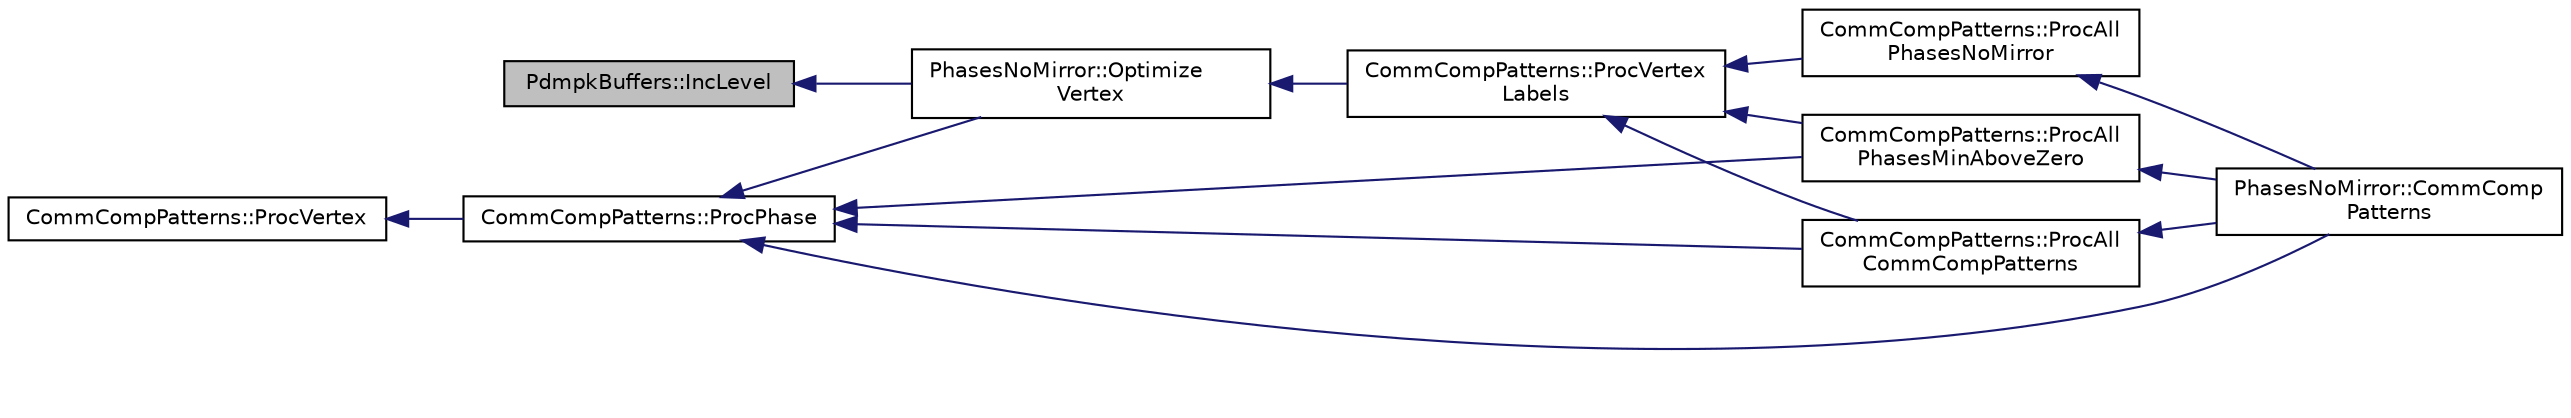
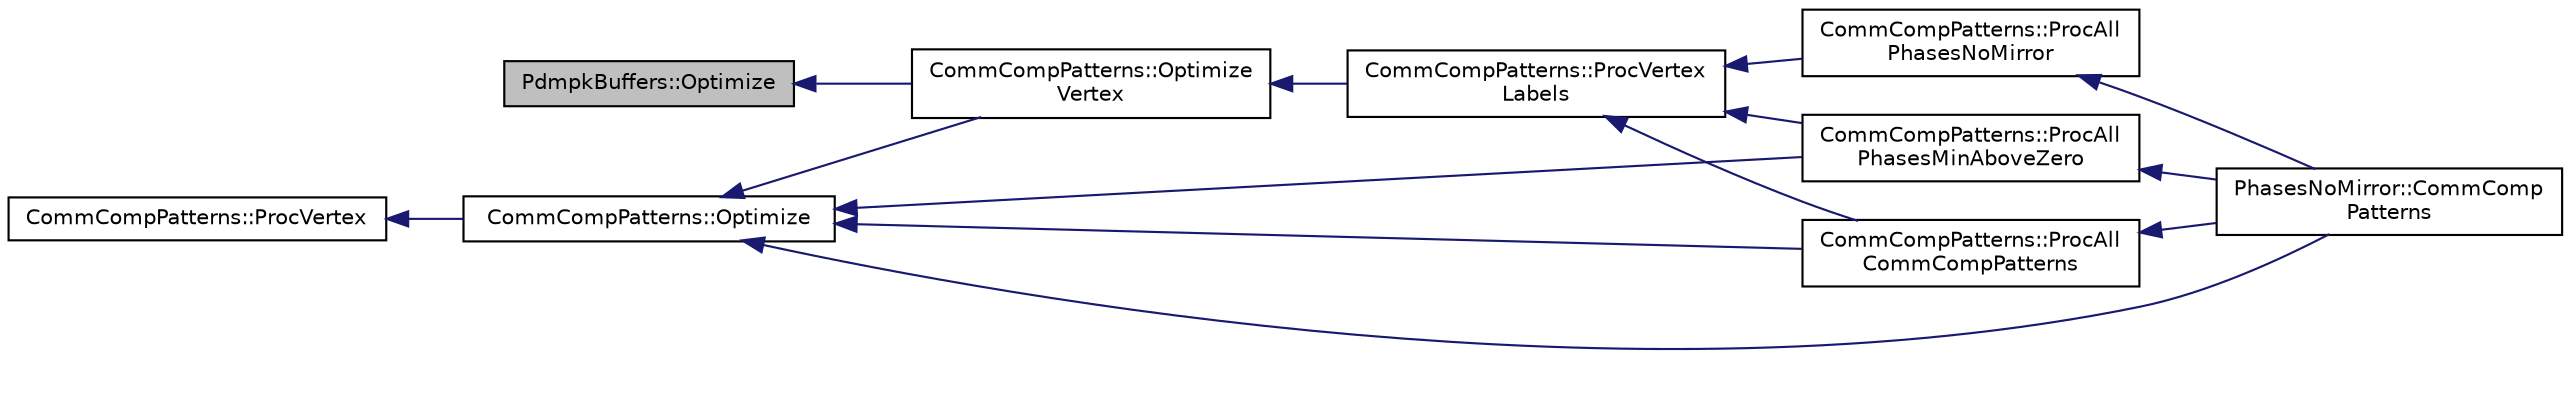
(649, 84) -> (649, 84)
(1091, 84) -> (1091, 84)
(649, 219) -> (649, 219)
